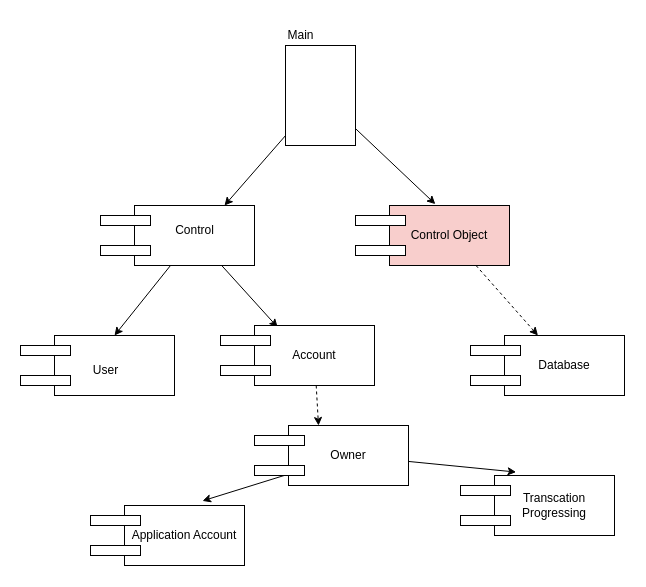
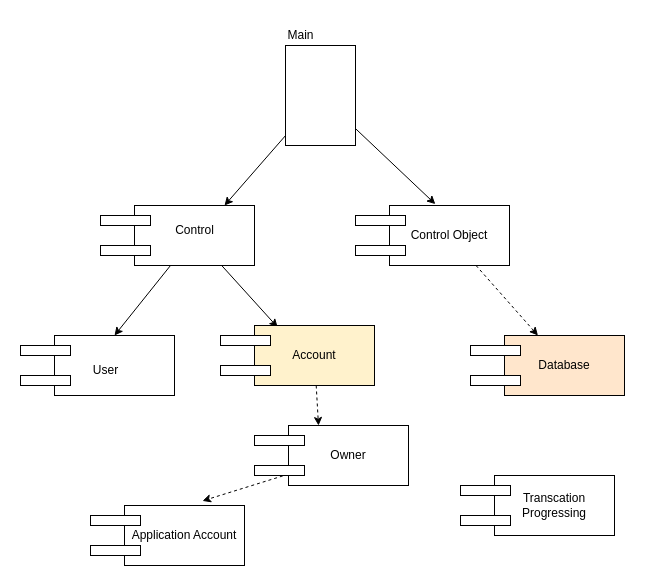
(450, 236) -> (450, 236)
(315, 356) -> (315, 356)
(565, 366) -> (565, 366)
(459, 466) -> none
(245, 488) -> (245, 488)
